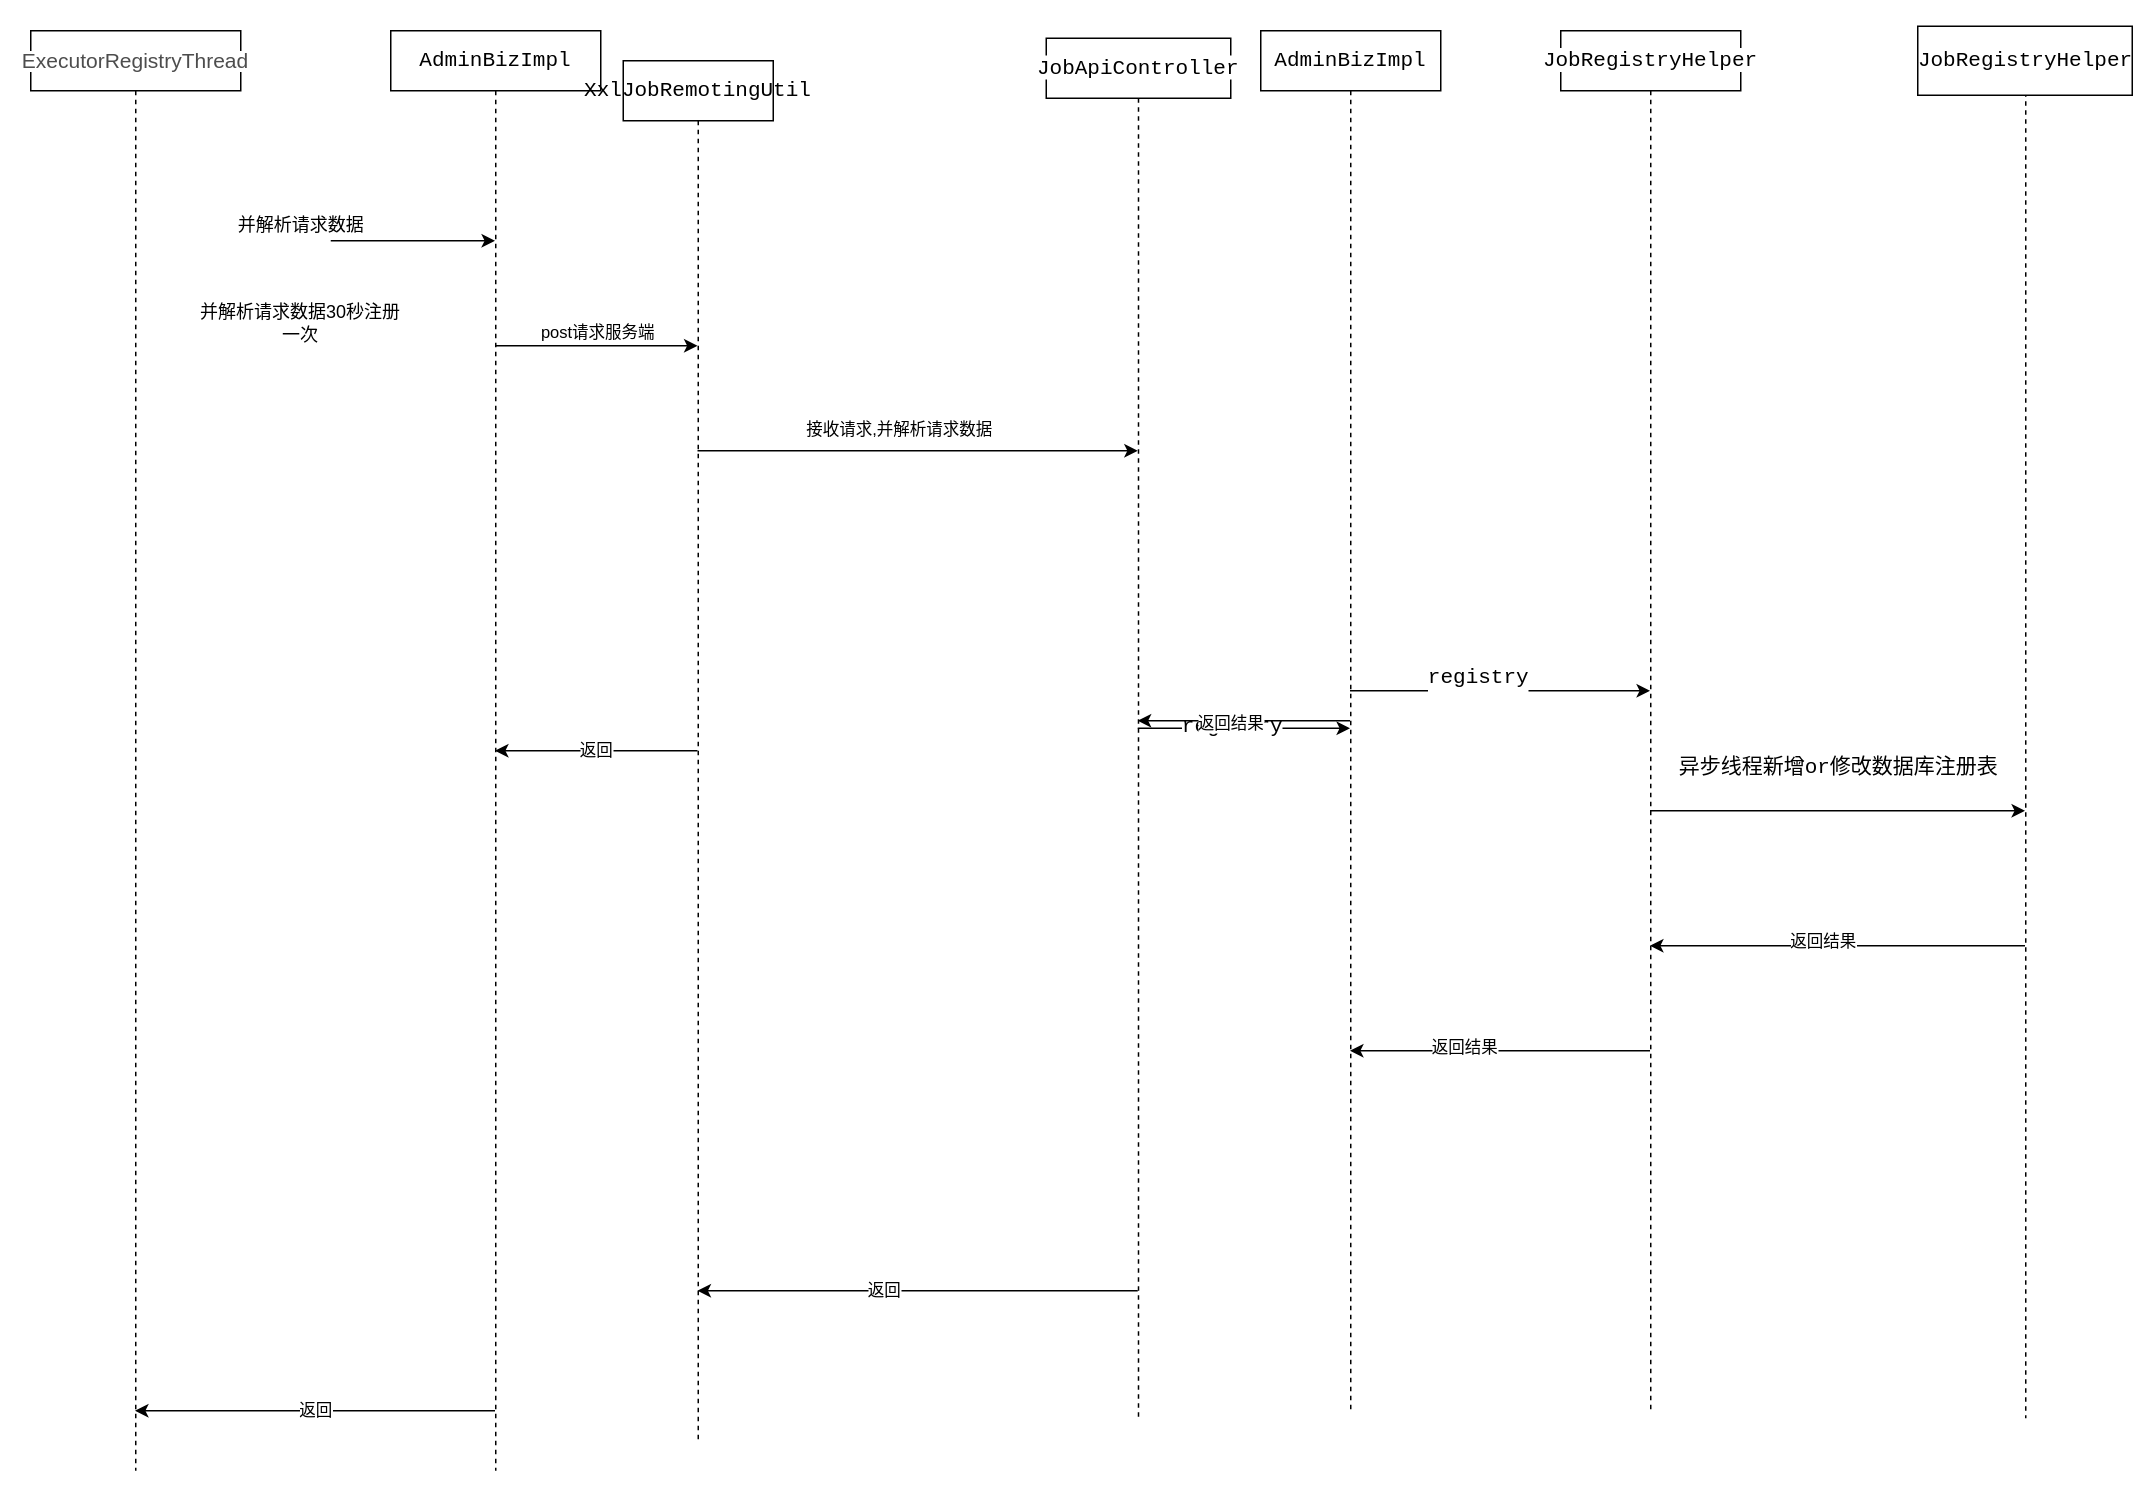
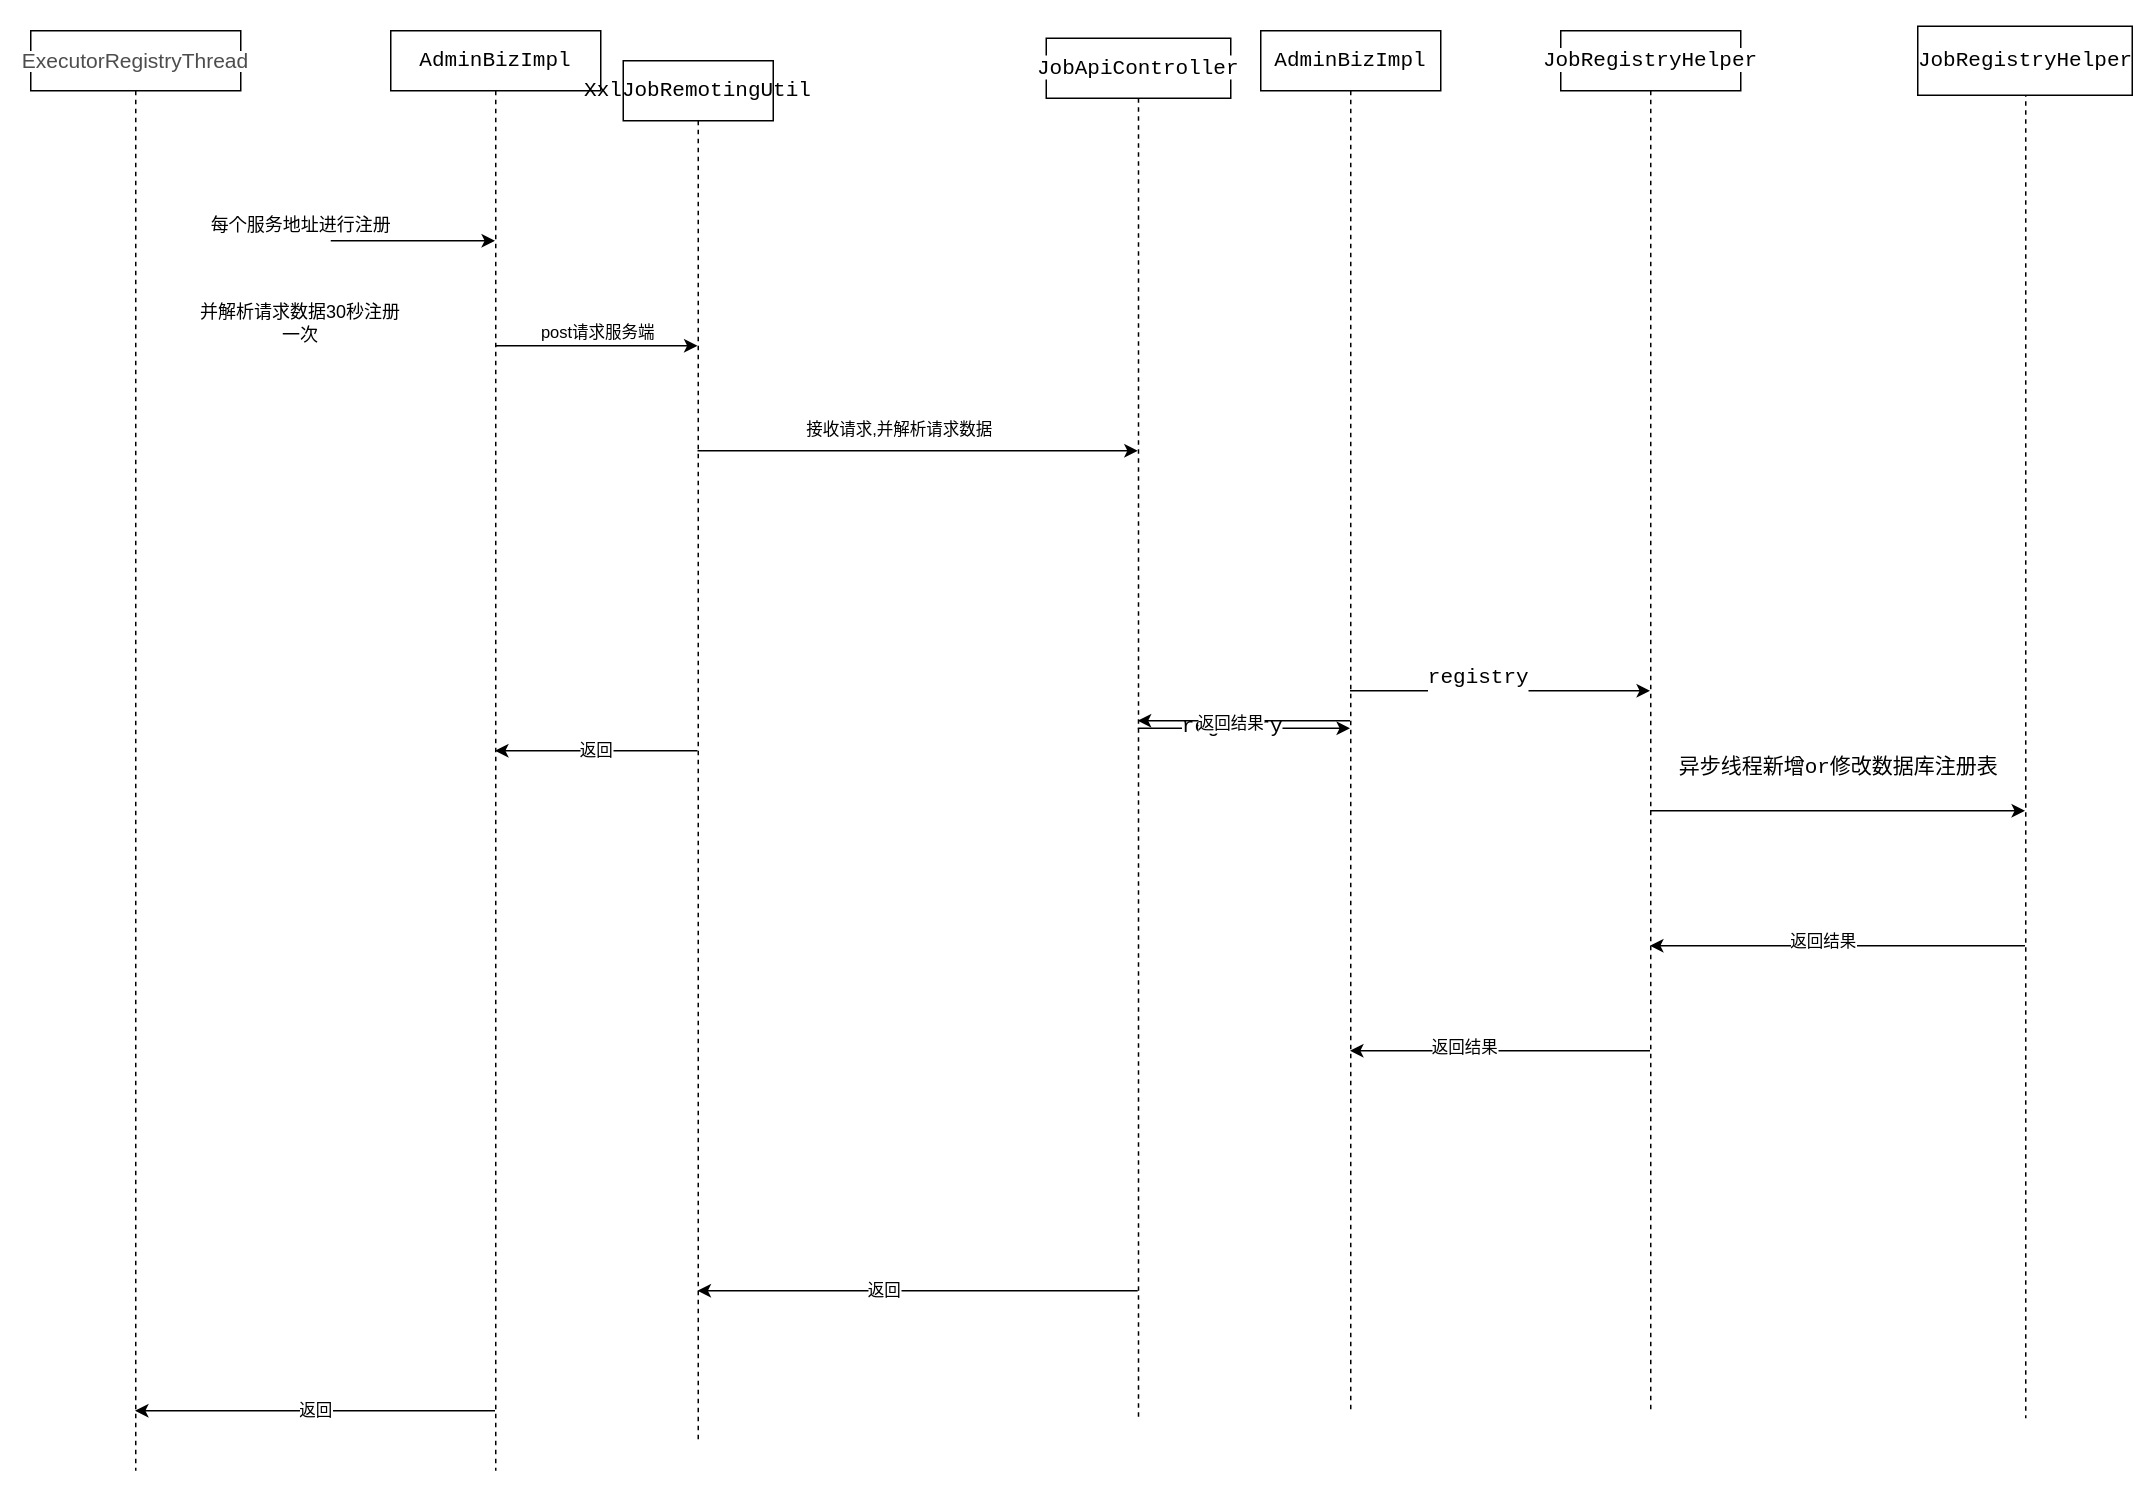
(302, 226) -> (302, 226)
